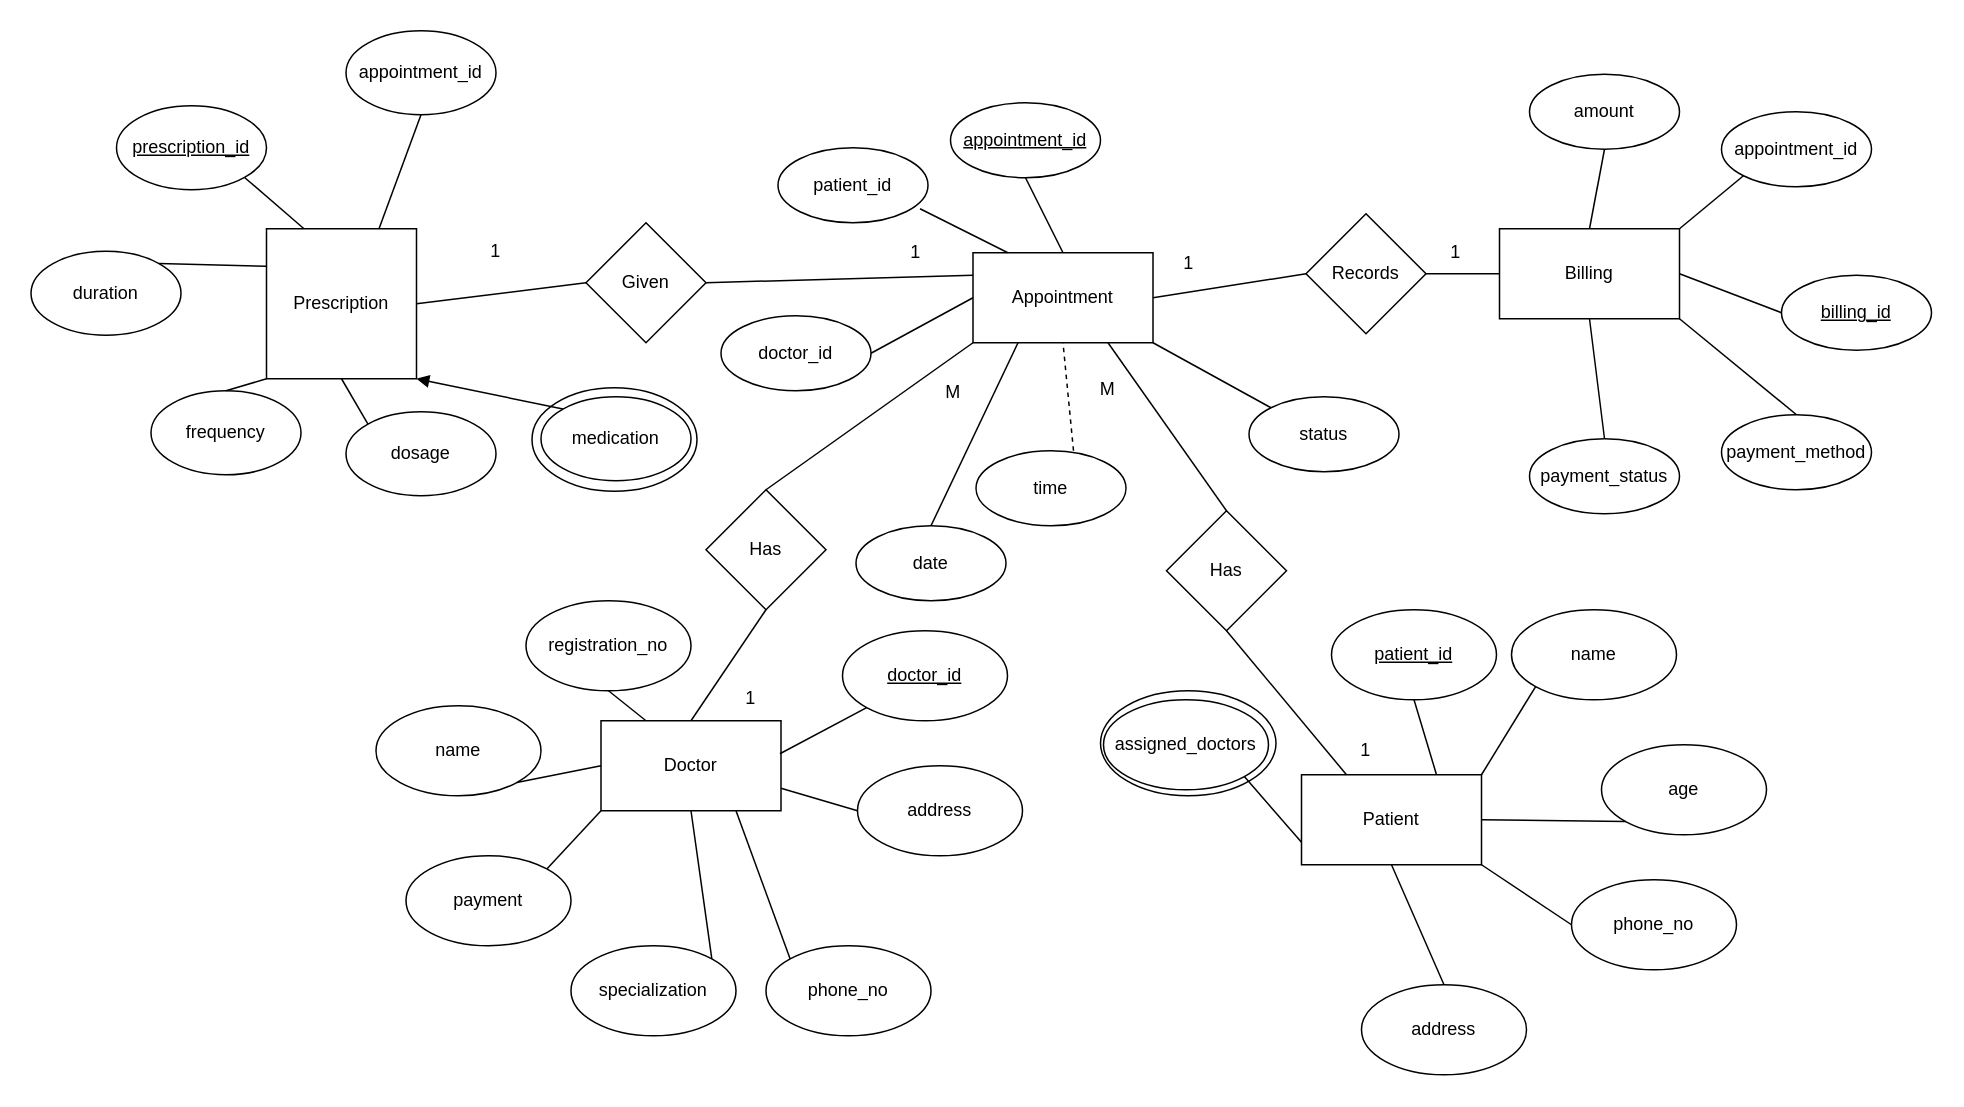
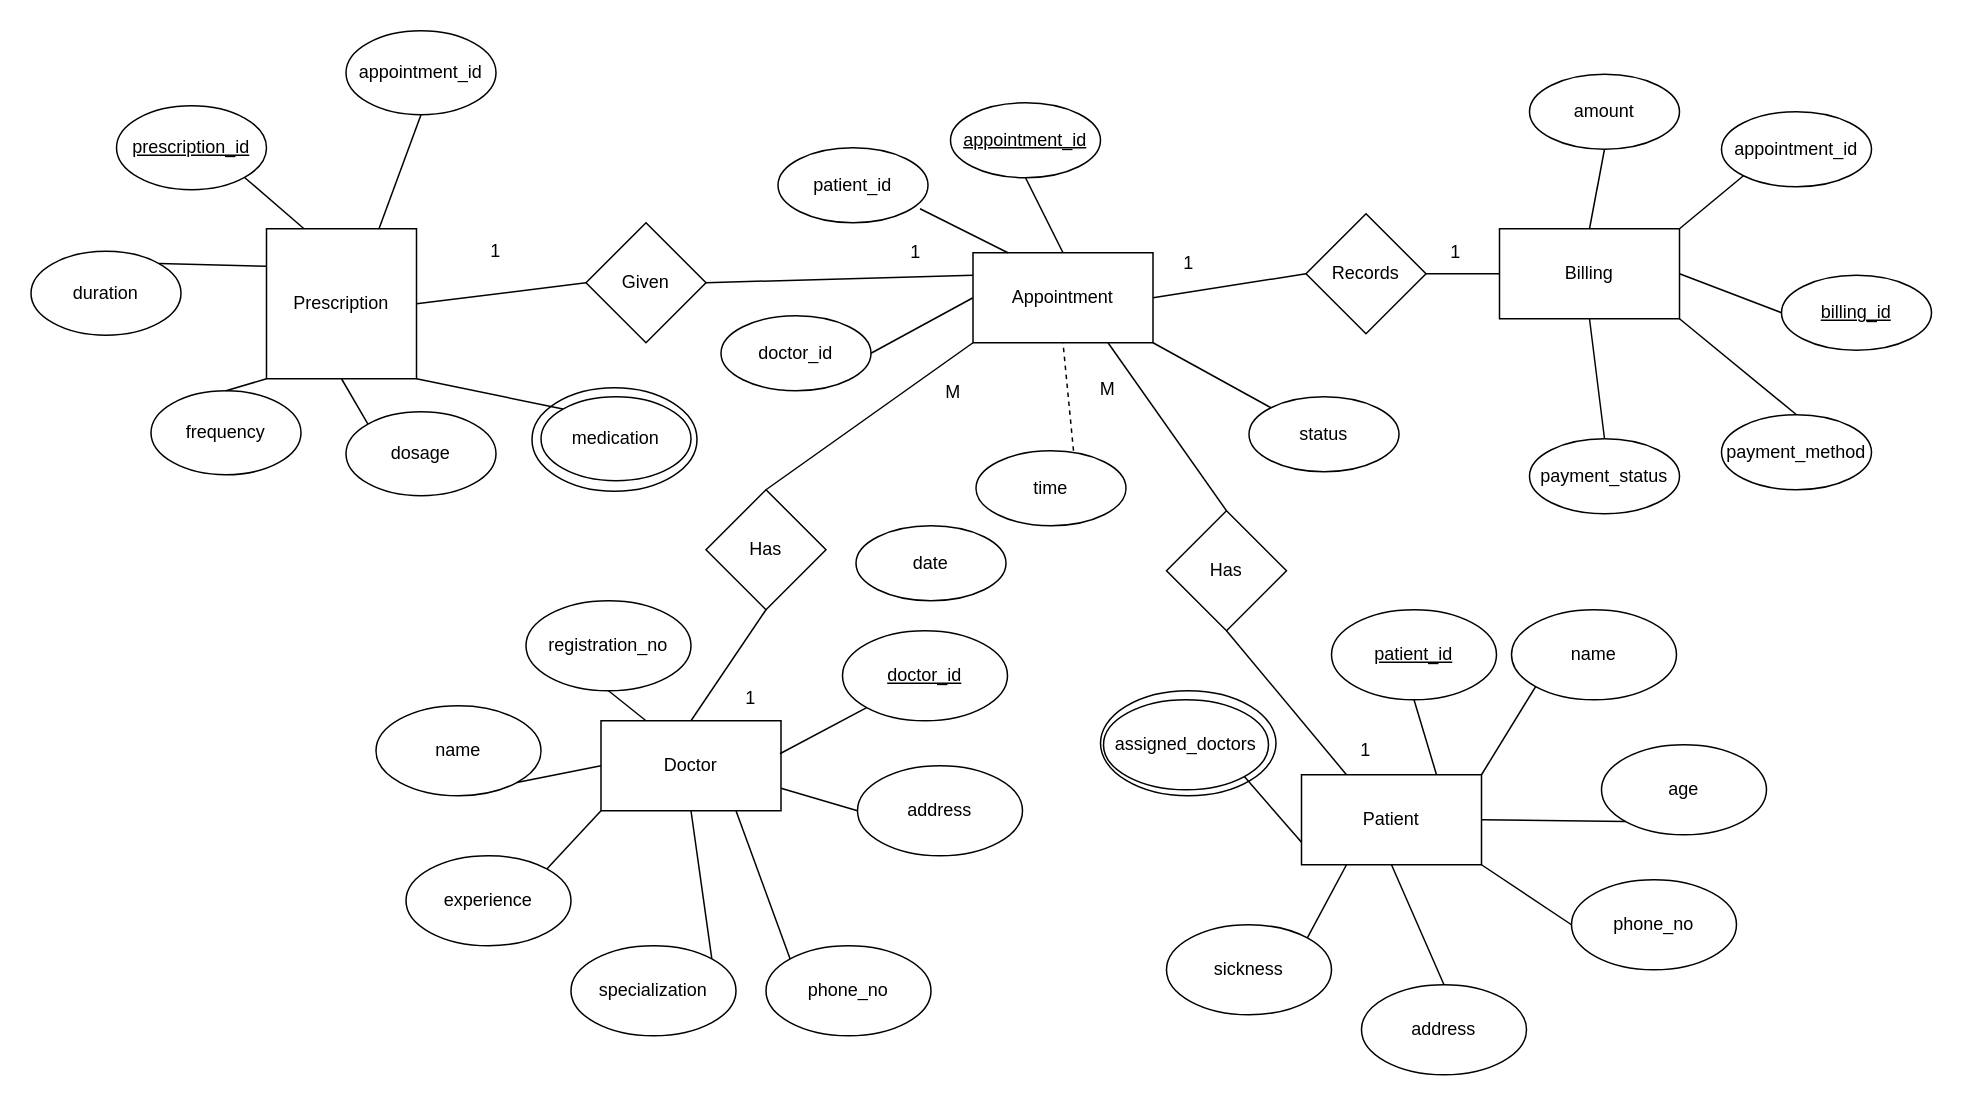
(429, 381) -> (424, 380)
(974, 434) -> none
(488, 901) -> (488, 901)
none -> (1326, 902)
none -> (1249, 970)
